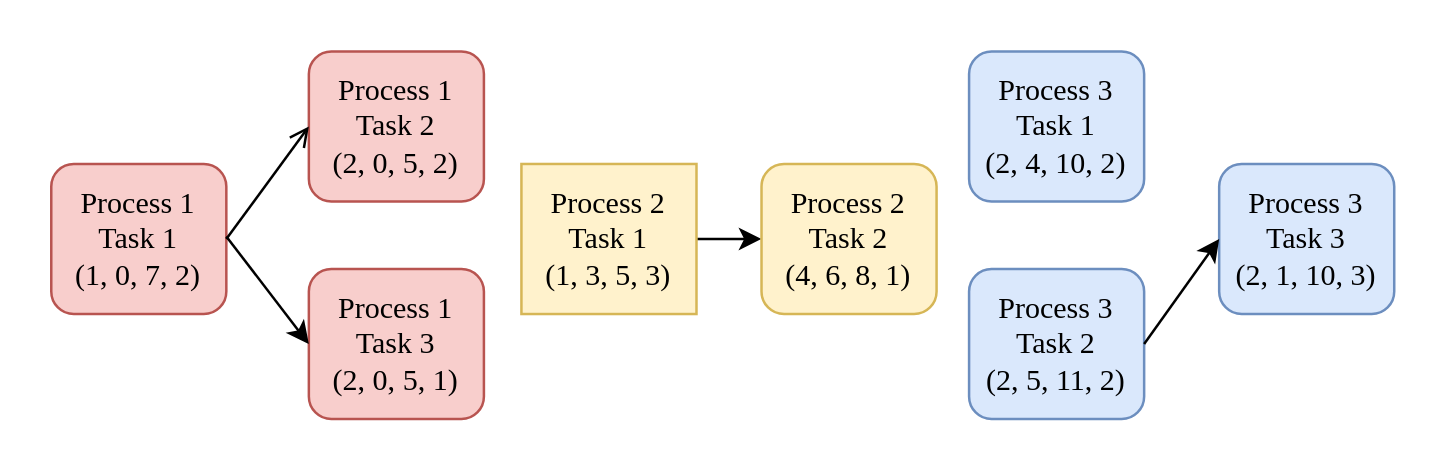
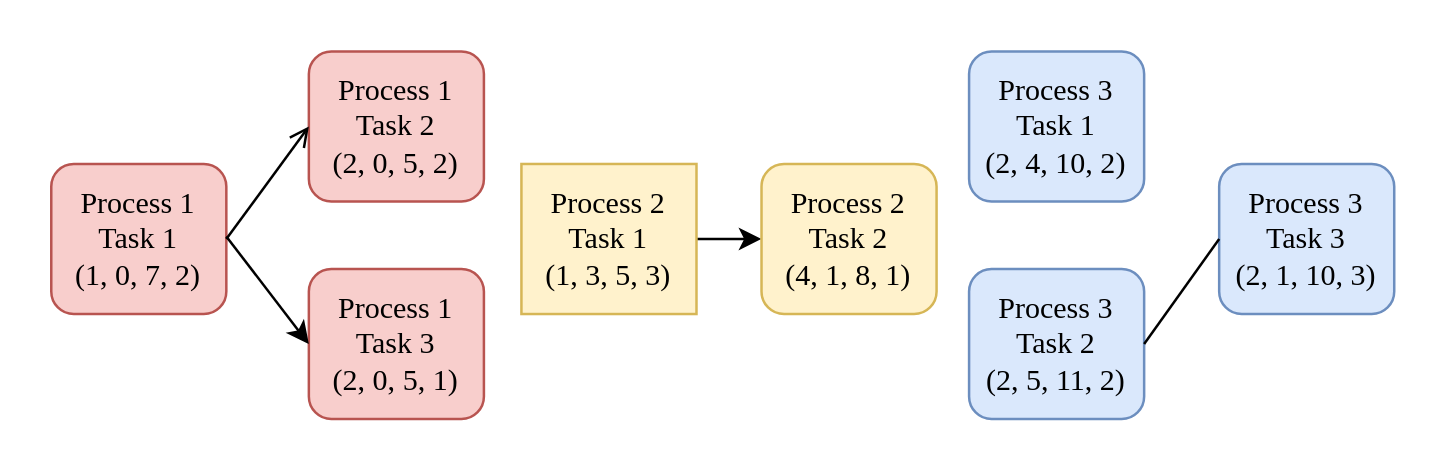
(849, 239) -> (849, 239)
(1208, 253) -> (1213, 247)
